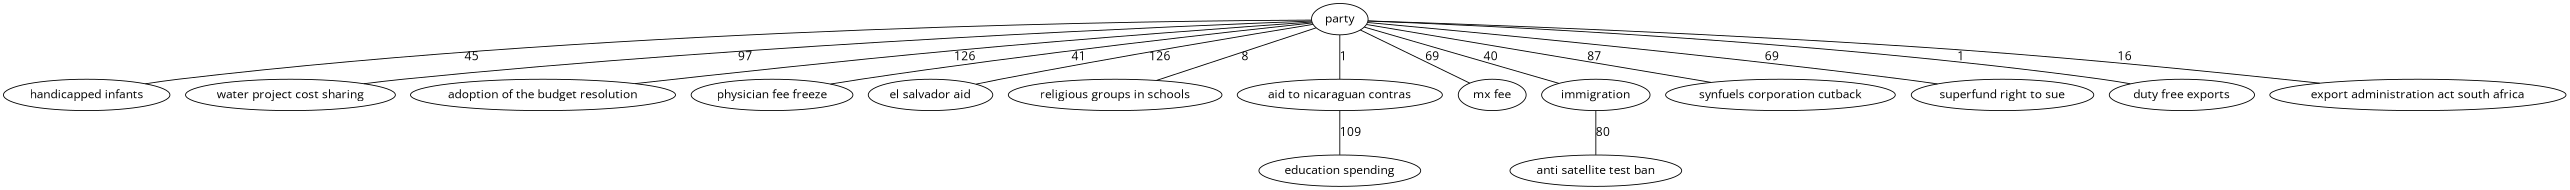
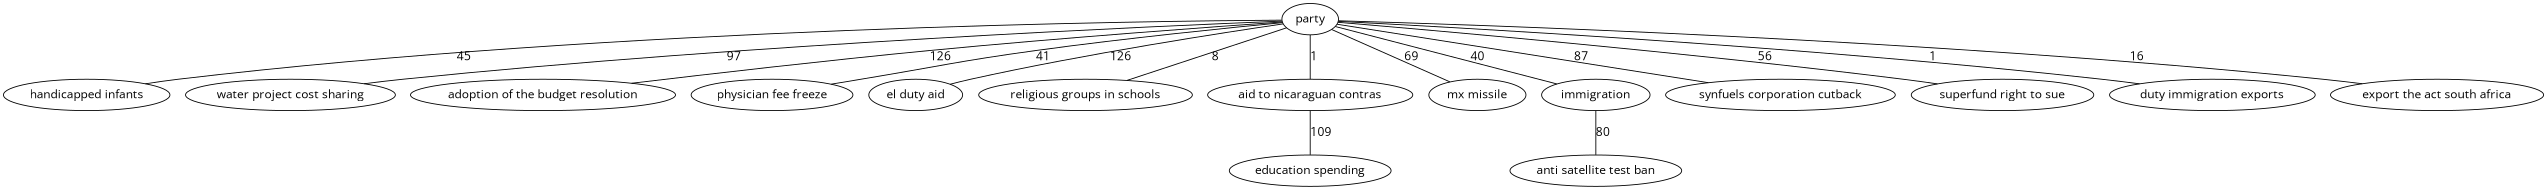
(1772, 57) -> (1765, 57)
(930, 95) -> (916, 95)
(1492, 95) -> (1477, 95)
(2182, 95) -> (2212, 95)
(2418, 95) -> (2437, 95)
